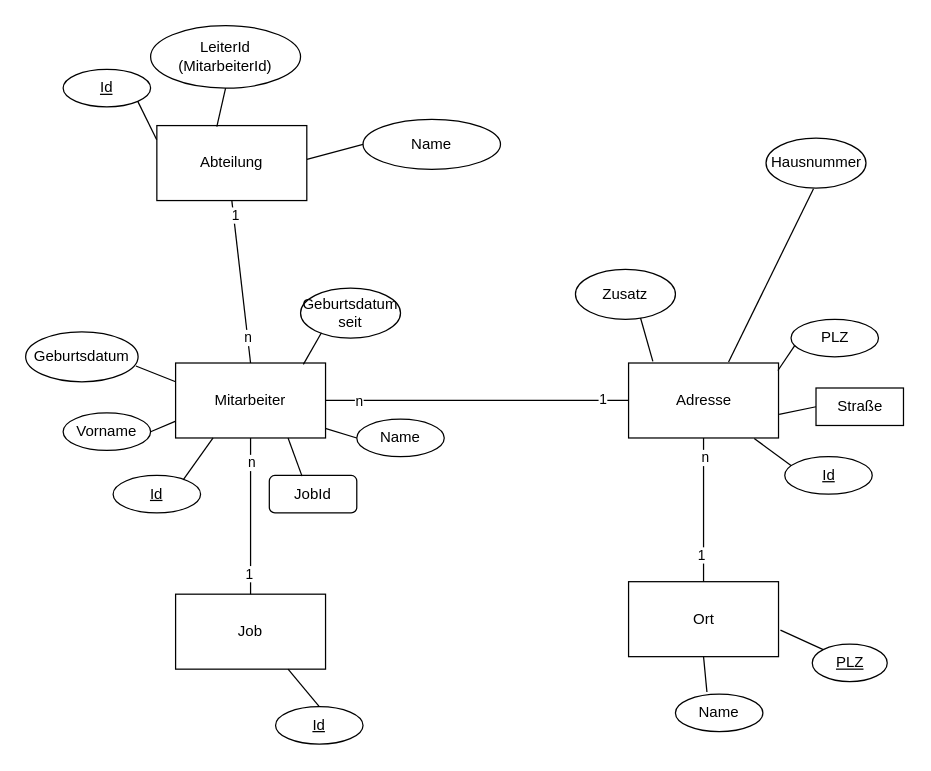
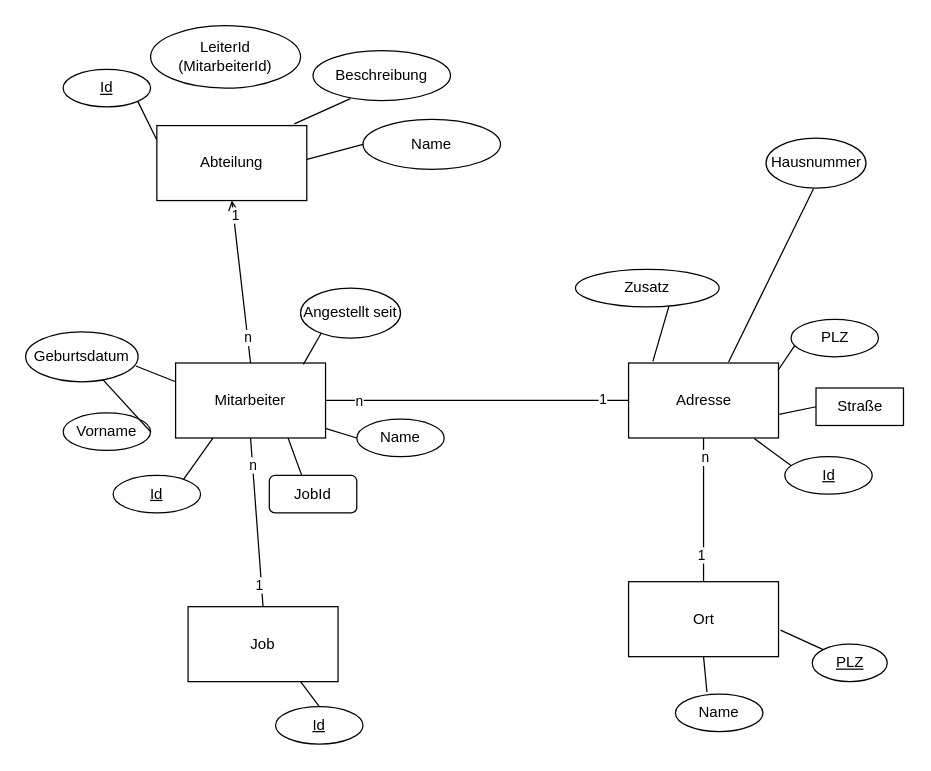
none -> (382, 76)
(221, 107) -> none
none -> (322, 112)
(232, 205) -> (233, 206)
(626, 294) -> (648, 288)
(351, 313) -> (351, 313)
(163, 427) -> (127, 406)
(251, 632) -> (263, 644)
